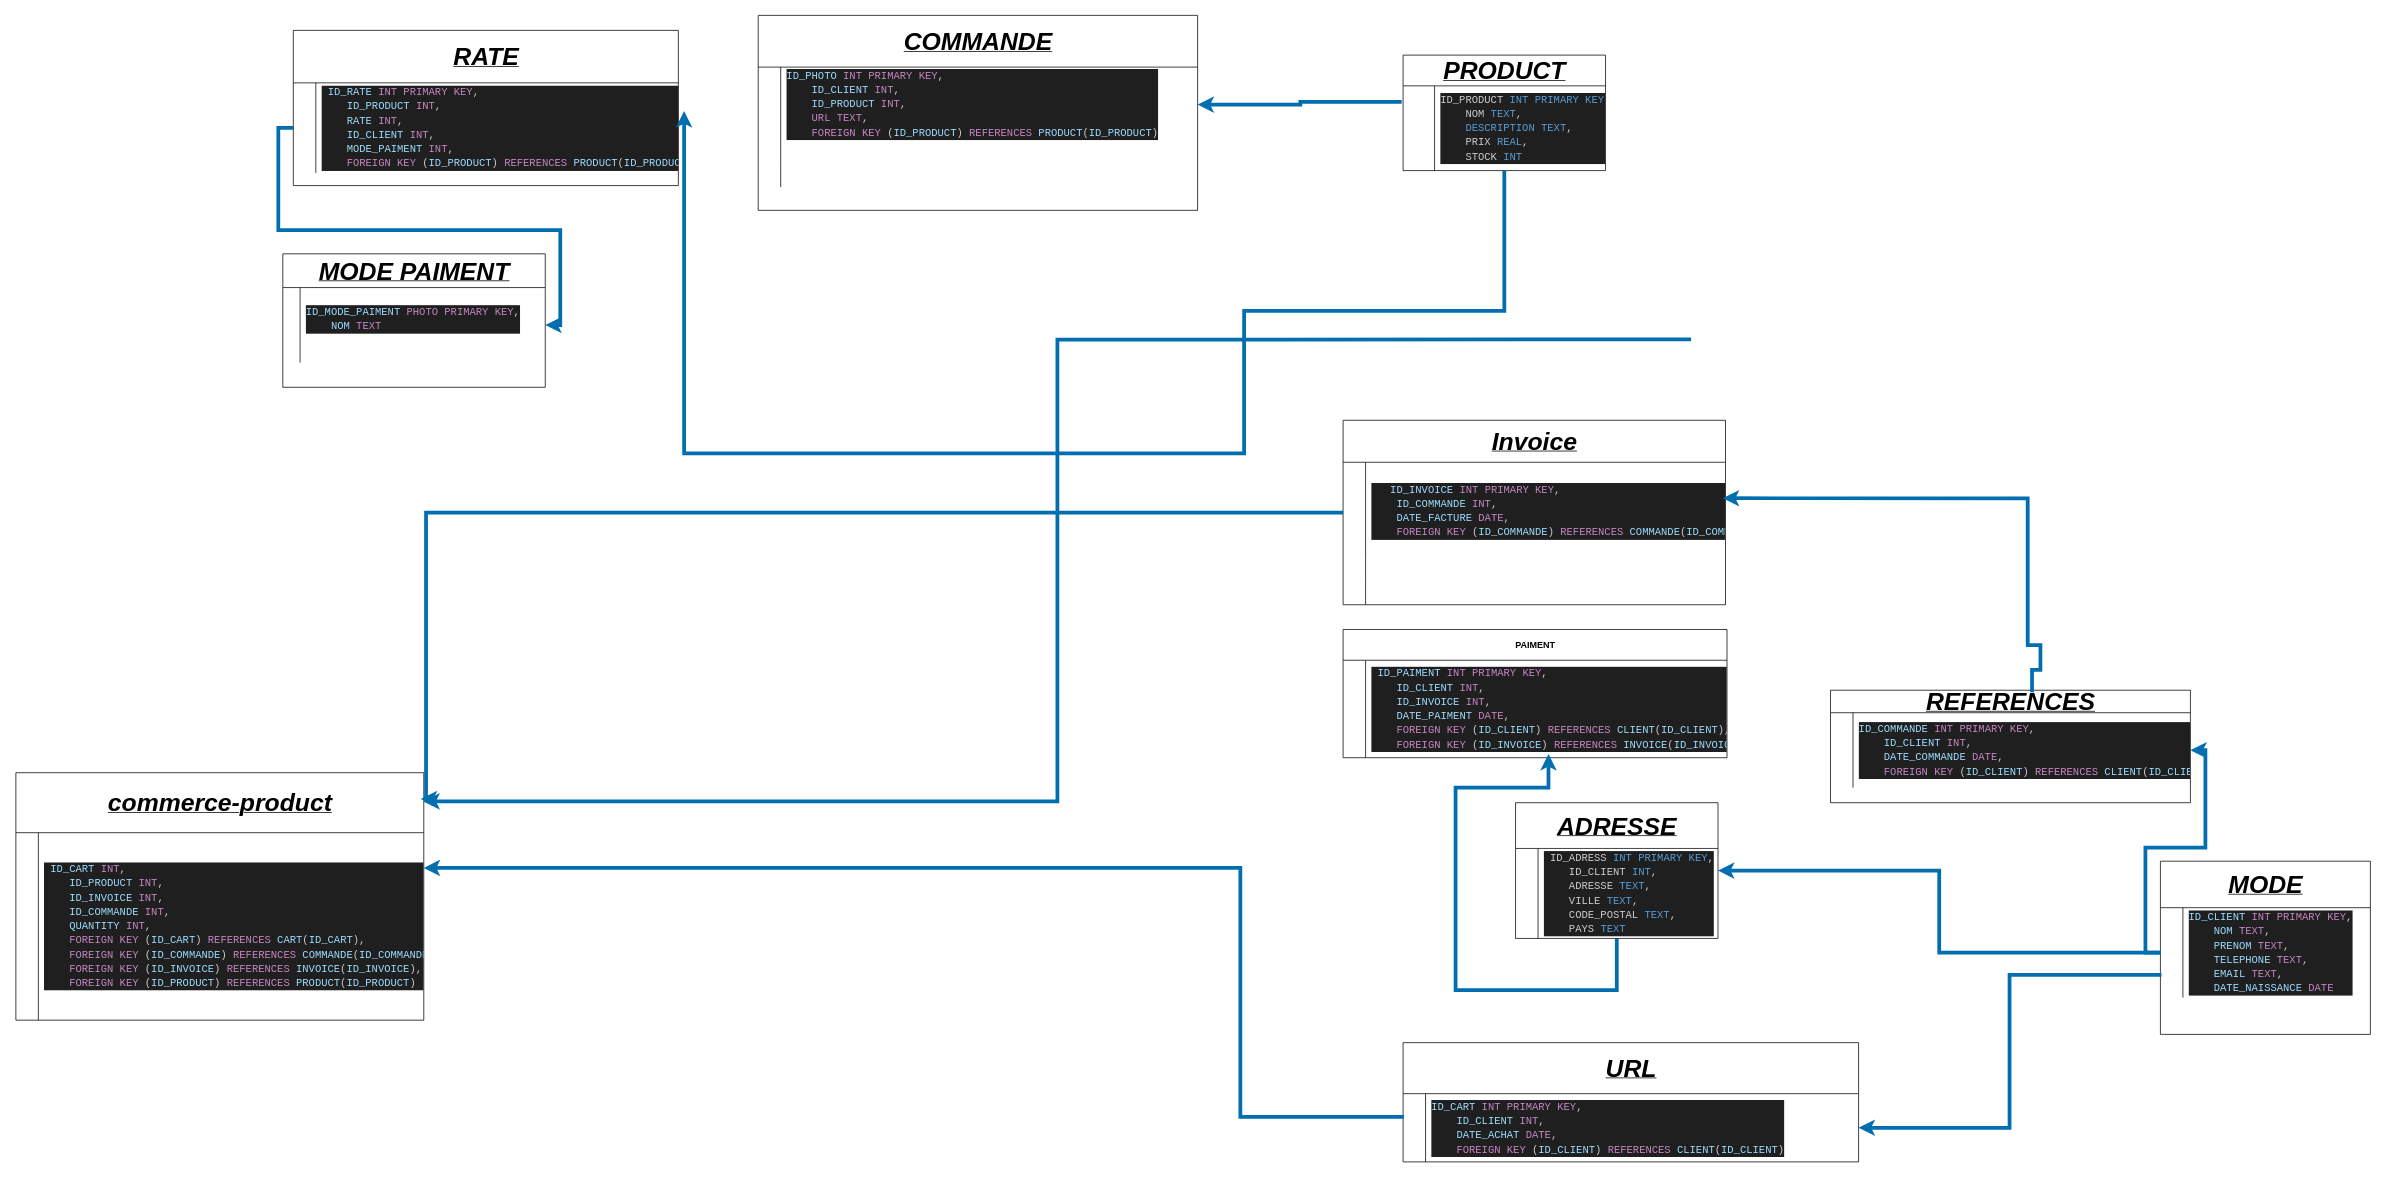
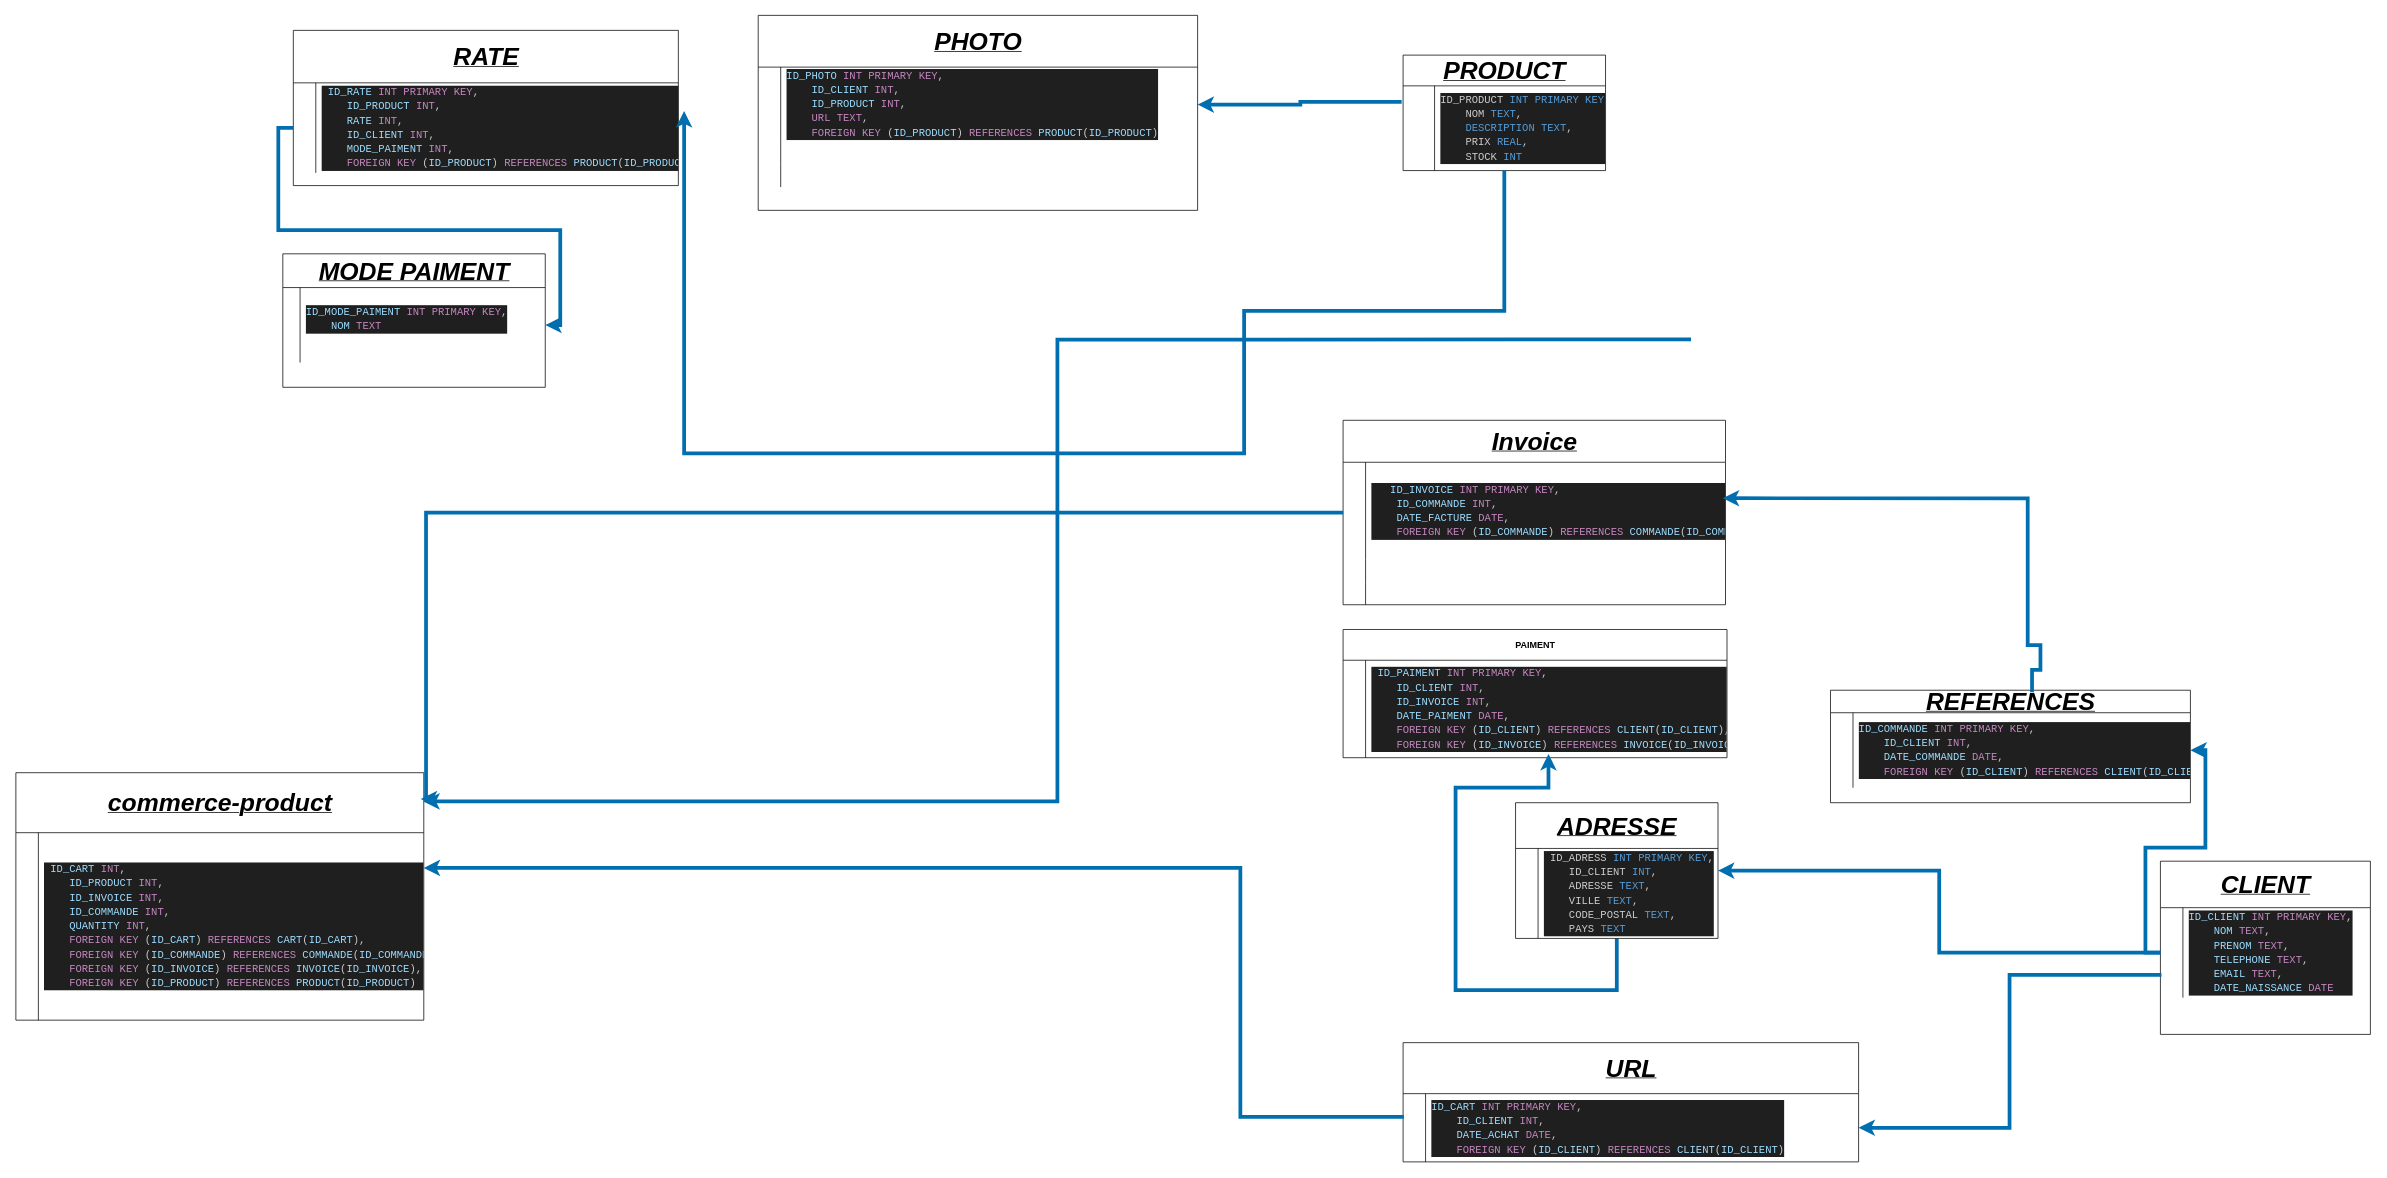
(978, 42) -> (978, 42)
(387, 325) -> (382, 325)
(2266, 885) -> (2266, 885)
